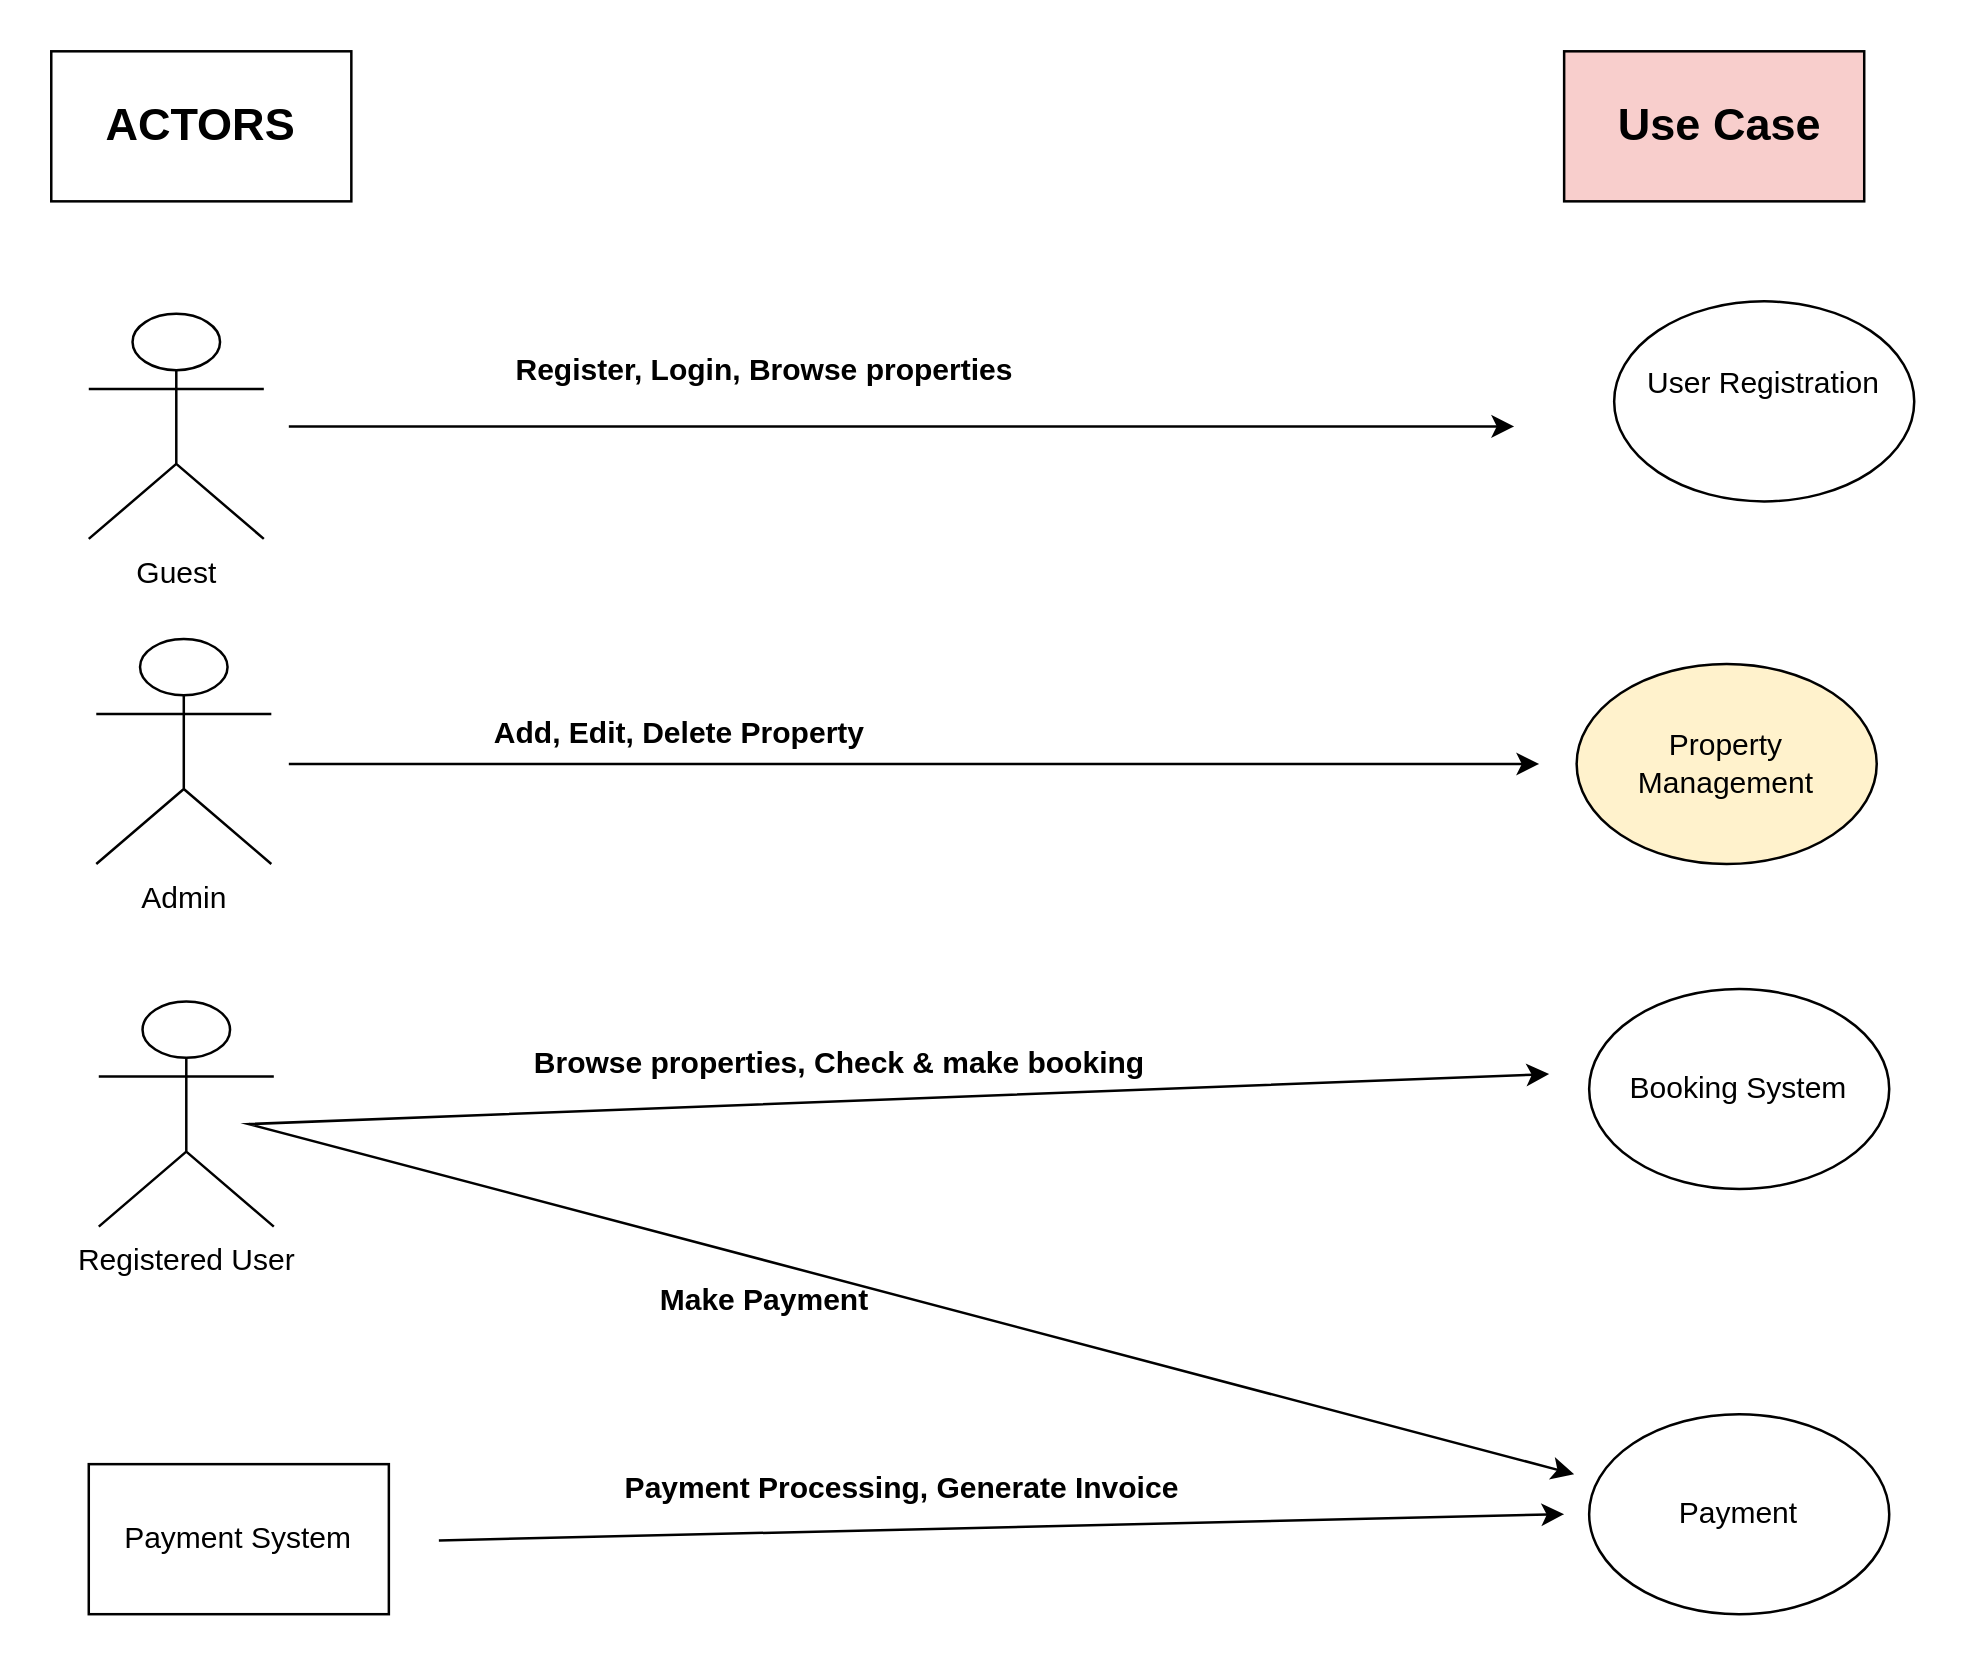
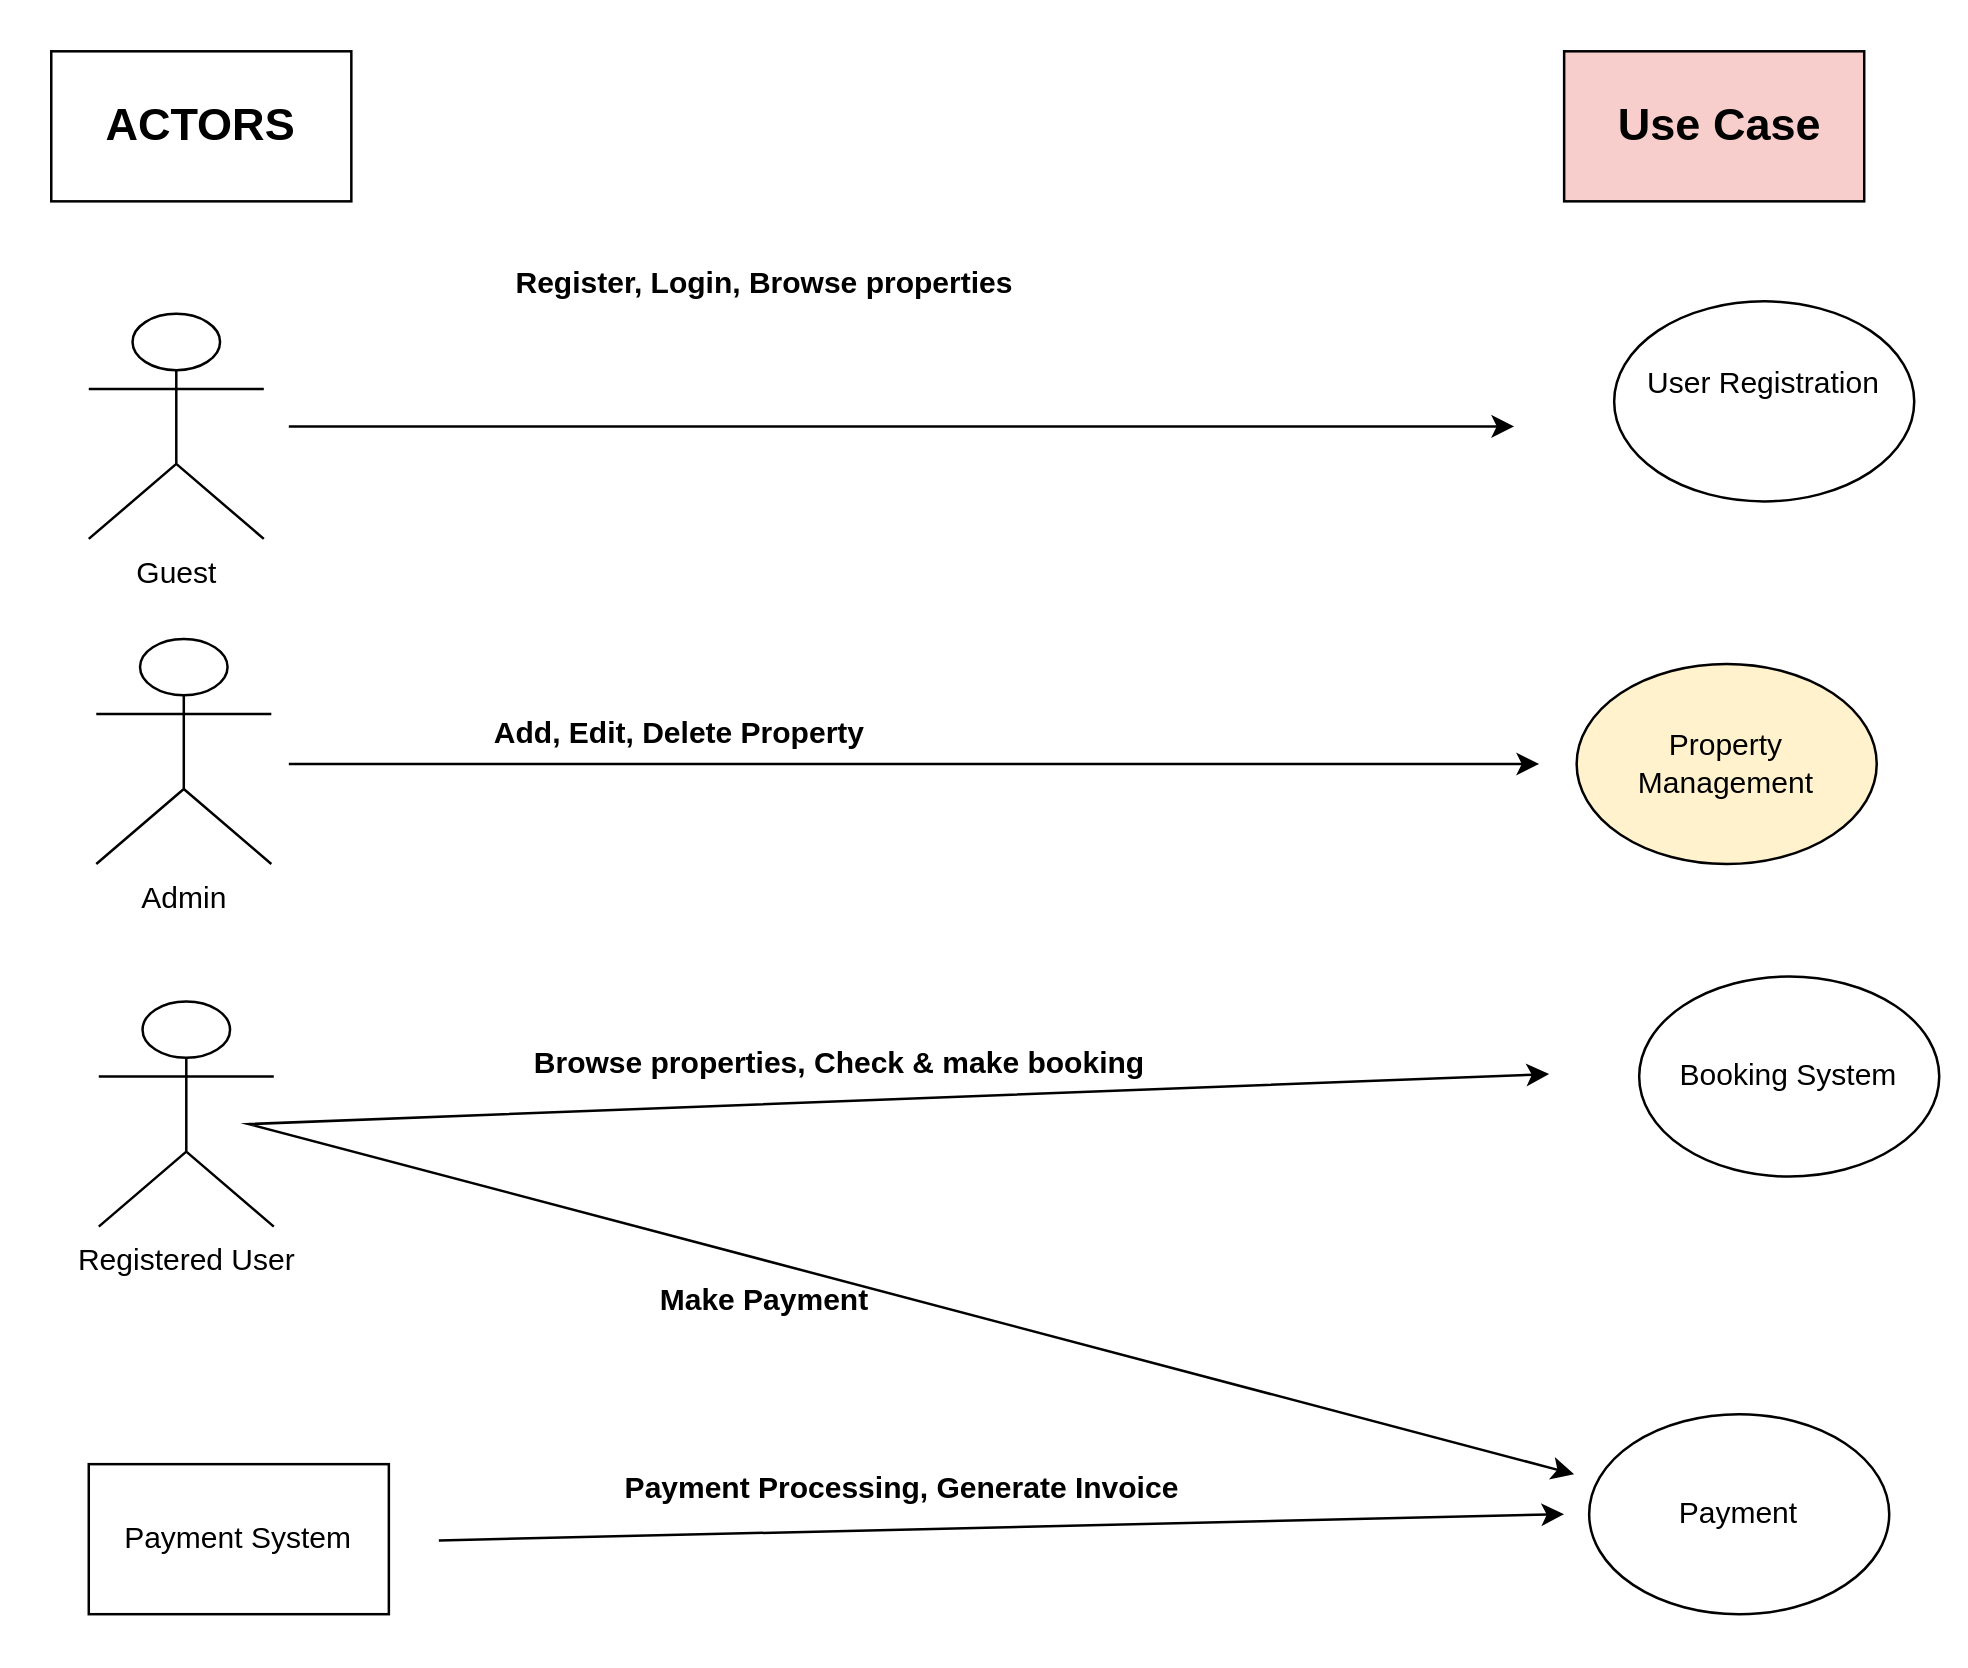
(764, 371) -> (764, 284)
(1739, 1089) -> (1789, 1076)
